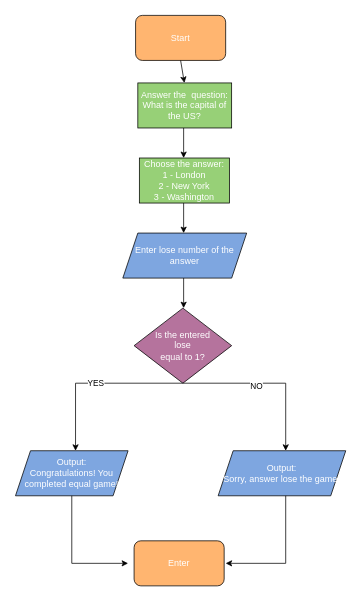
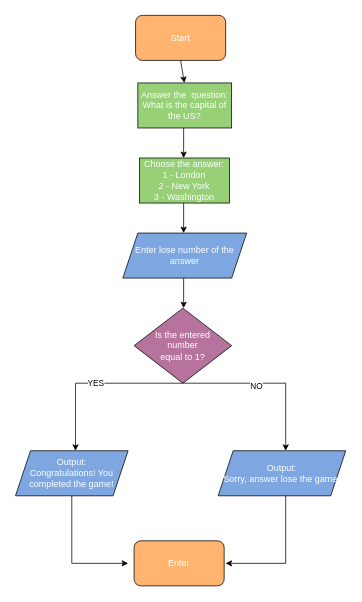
(183, 345) -> (183, 345)
(72, 473) -> (72, 473)
